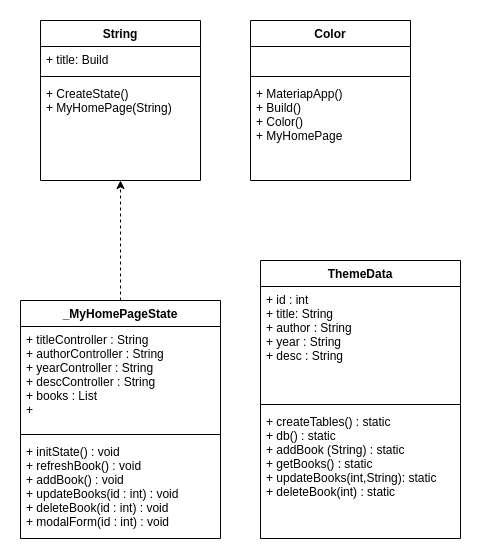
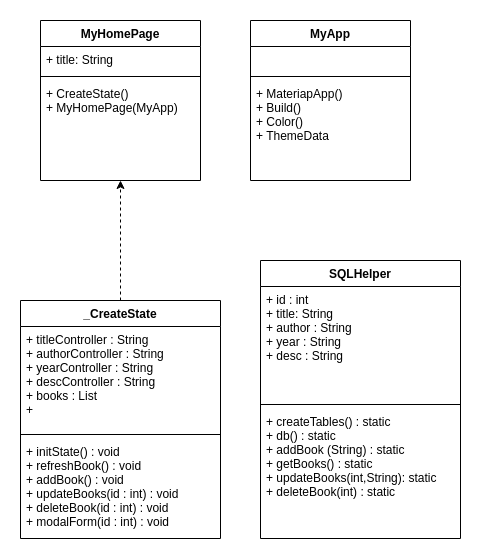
(120, 34) -> (120, 34)
(330, 34) -> (330, 34)
(82, 60) -> (87, 60)
(95, 94) -> (95, 94)
(303, 94) -> (303, 94)
(360, 274) -> (360, 274)
(120, 314) -> (120, 314)
